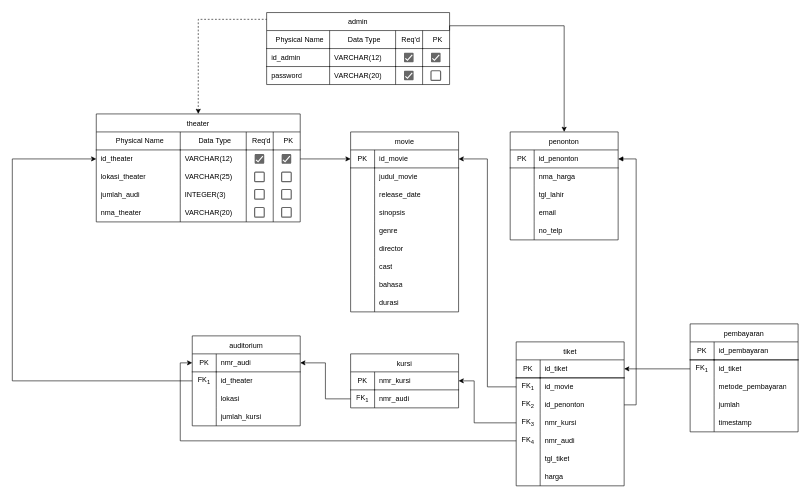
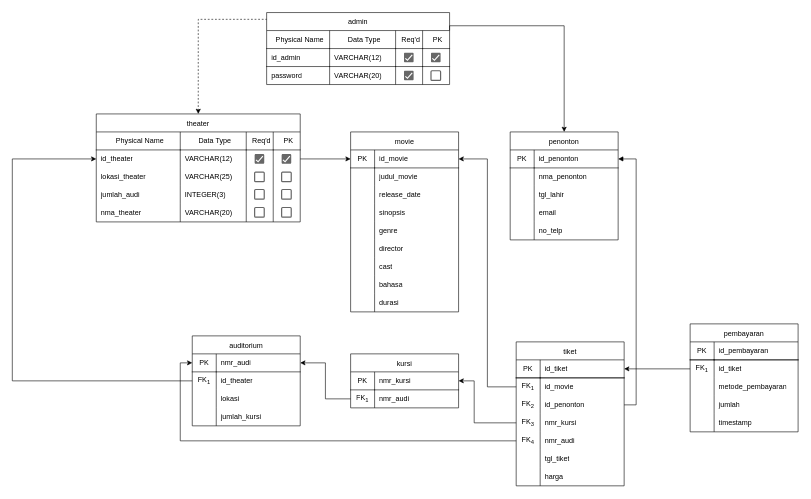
(557, 177) -> (563, 177)
